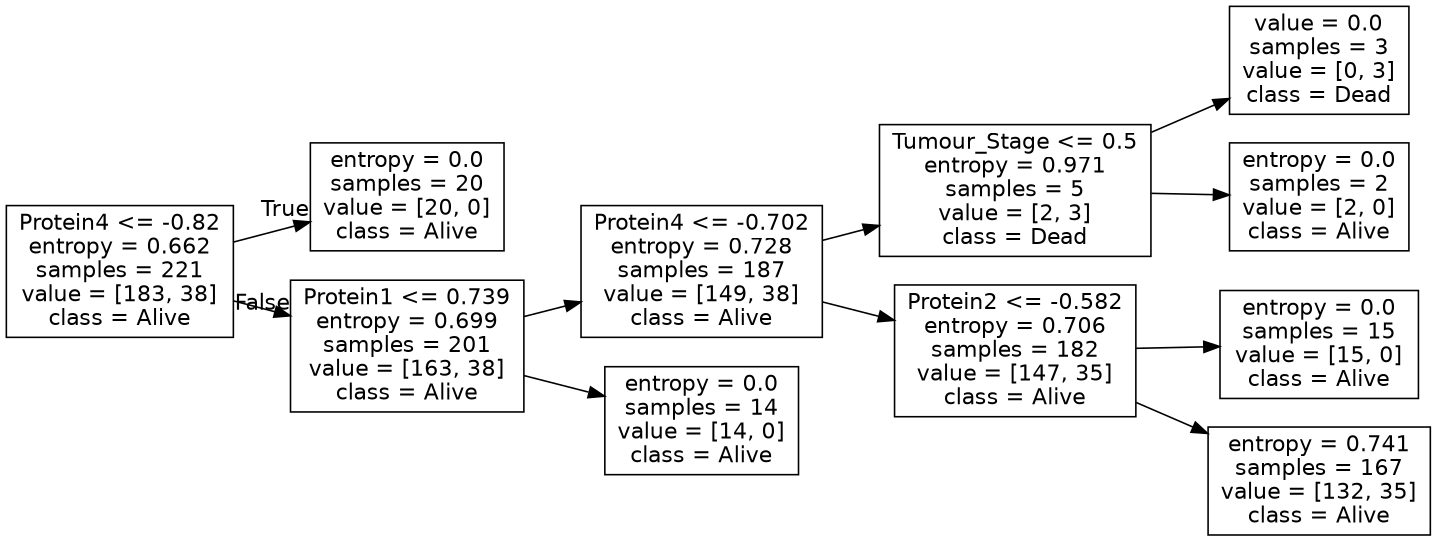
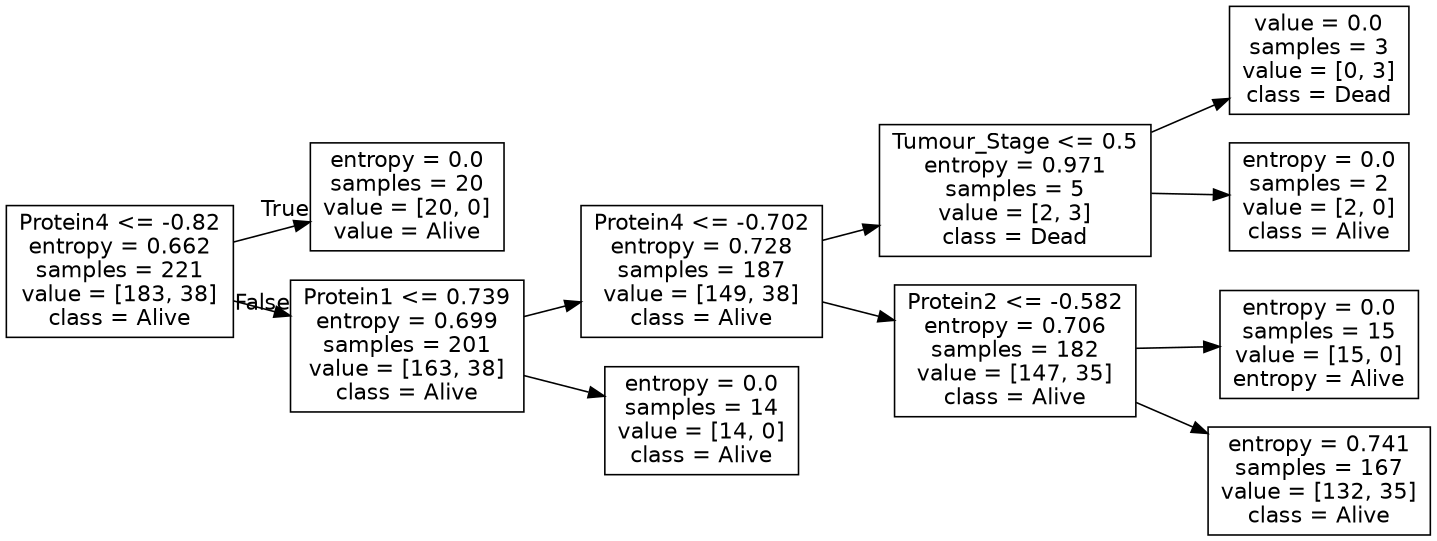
(407, 197) -> (407, 197)
(1319, 344) -> (1319, 344)
